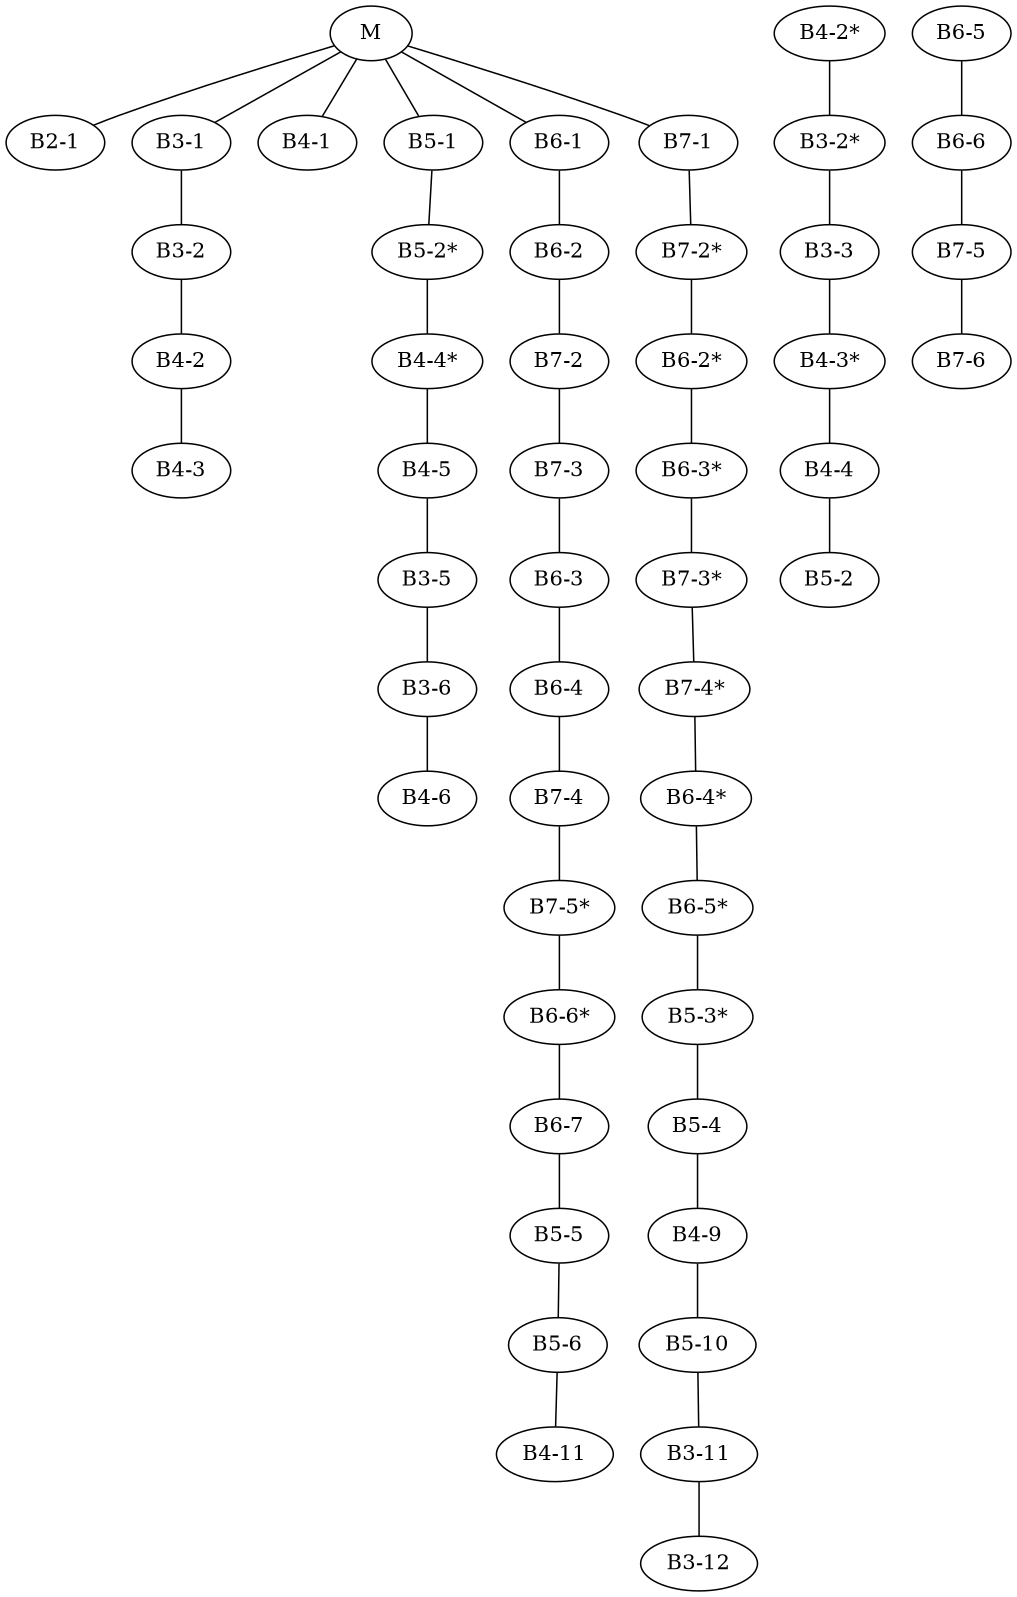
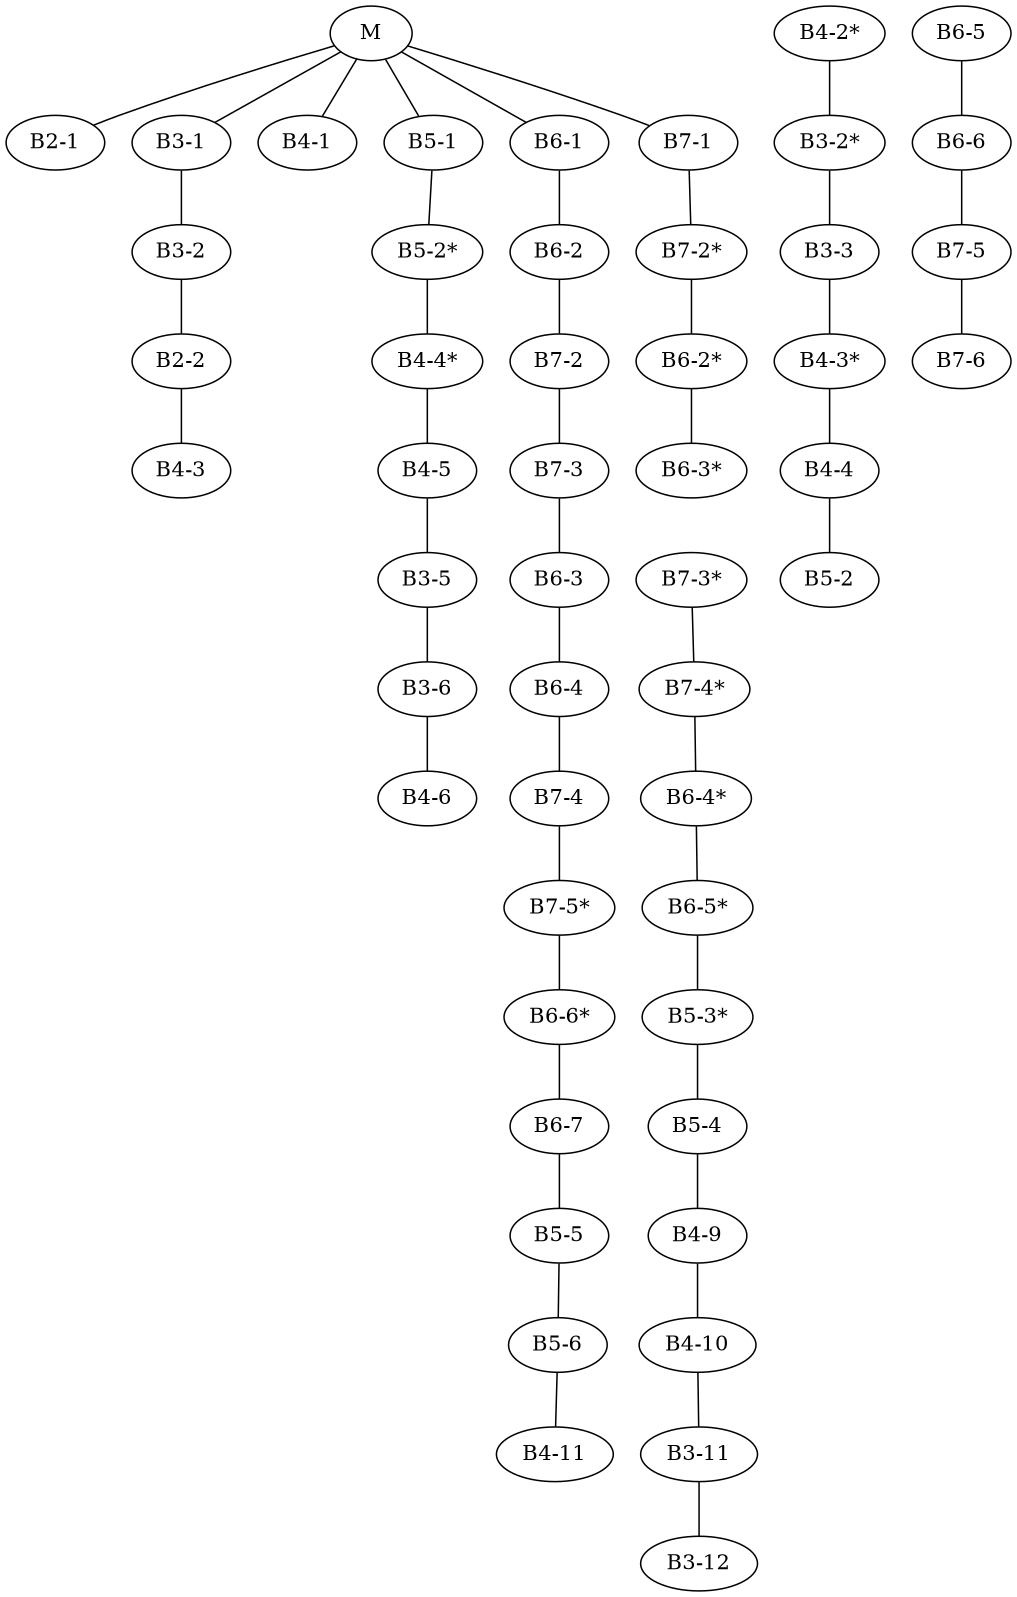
(181, 361) -> (181, 361)
(691, 525) -> none
(698, 1345) -> (698, 1345)
